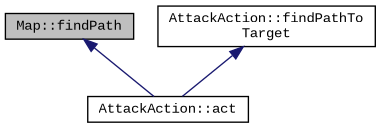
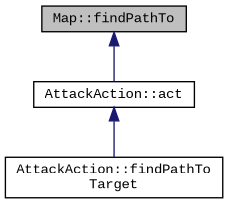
(70, 26) -> (114, 19)
(207, 76) -> (114, 139)
